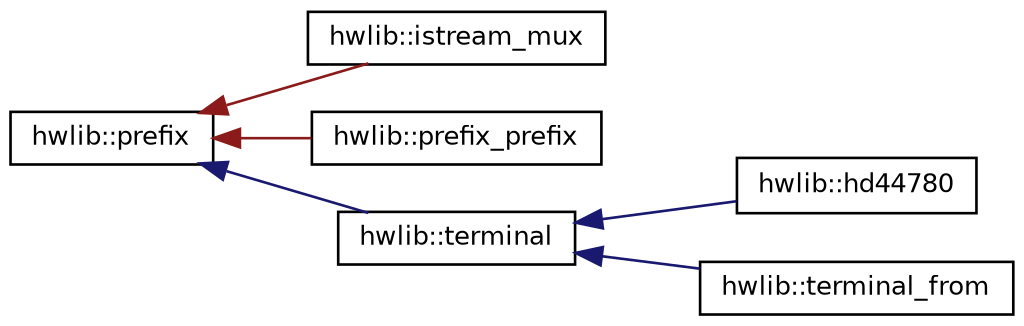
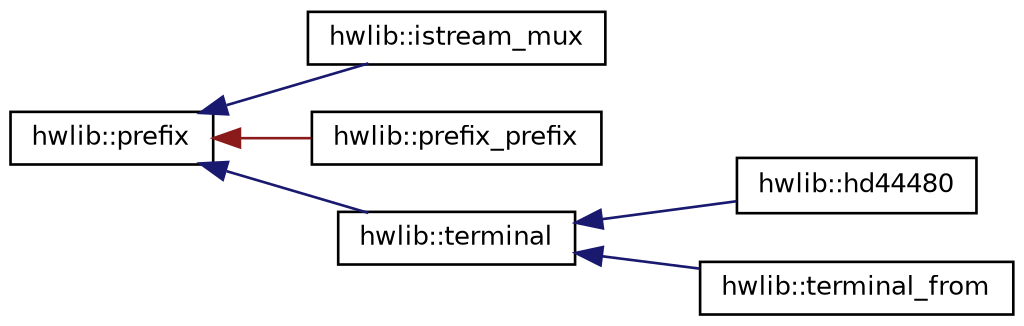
(297, 84) -> (297, 84)
(857, 186) -> (857, 186)
